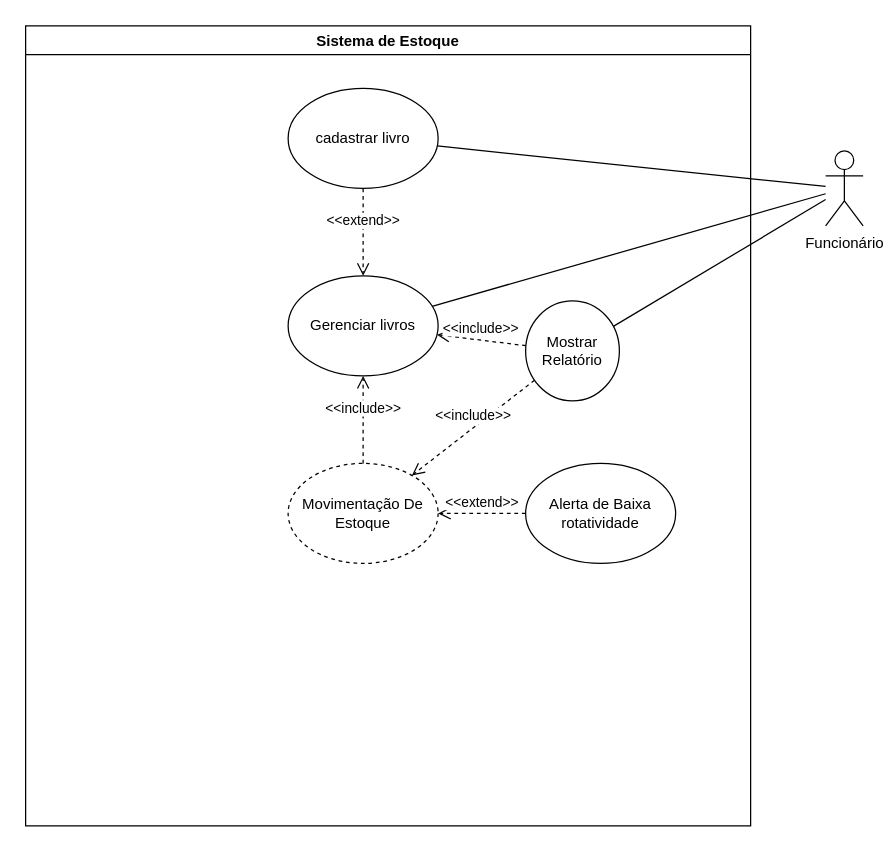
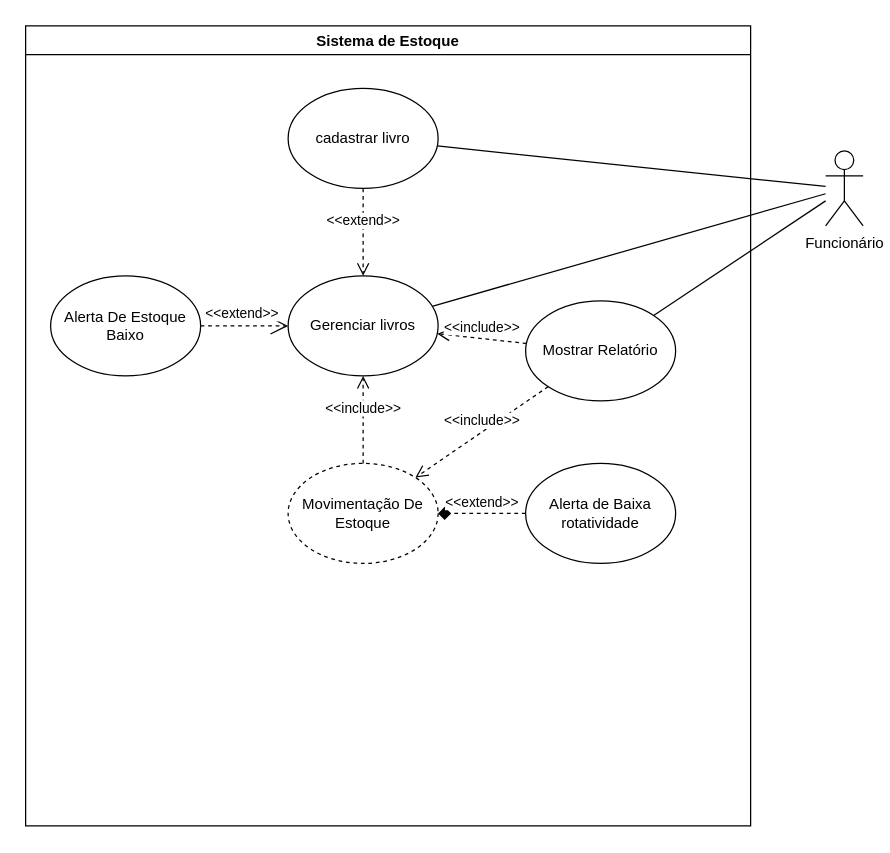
none -> (126, 326)
none -> (243, 326)
(573, 351) -> (601, 351)
(446, 513) -> (451, 513)
